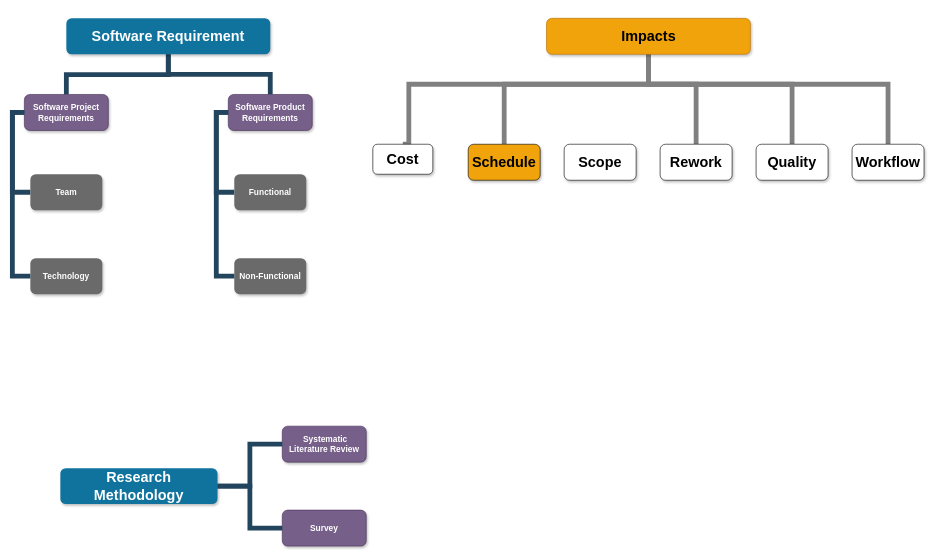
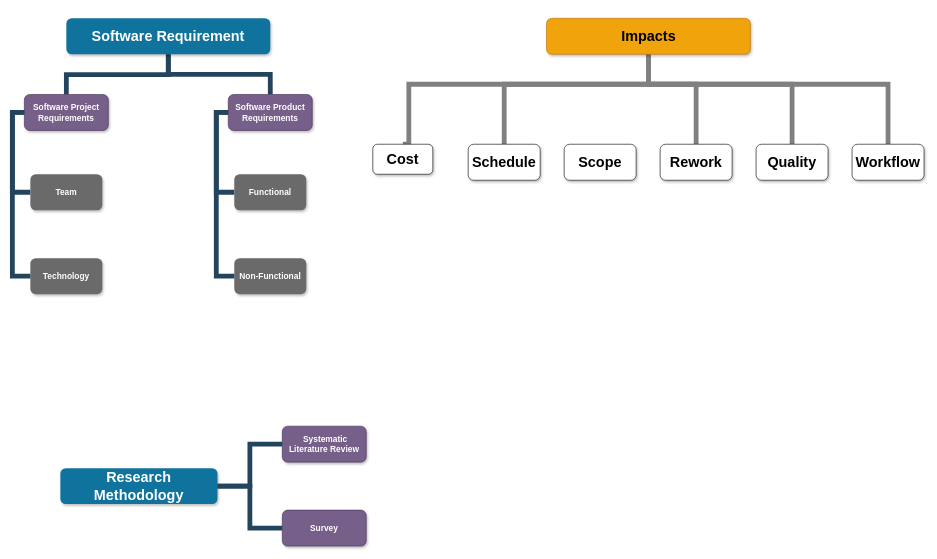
(504, 162) -> (504, 162)
